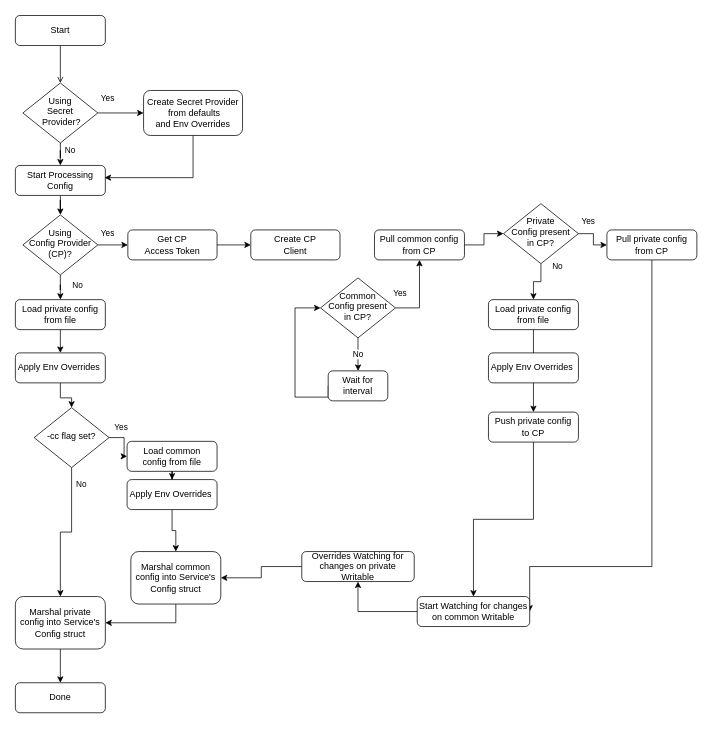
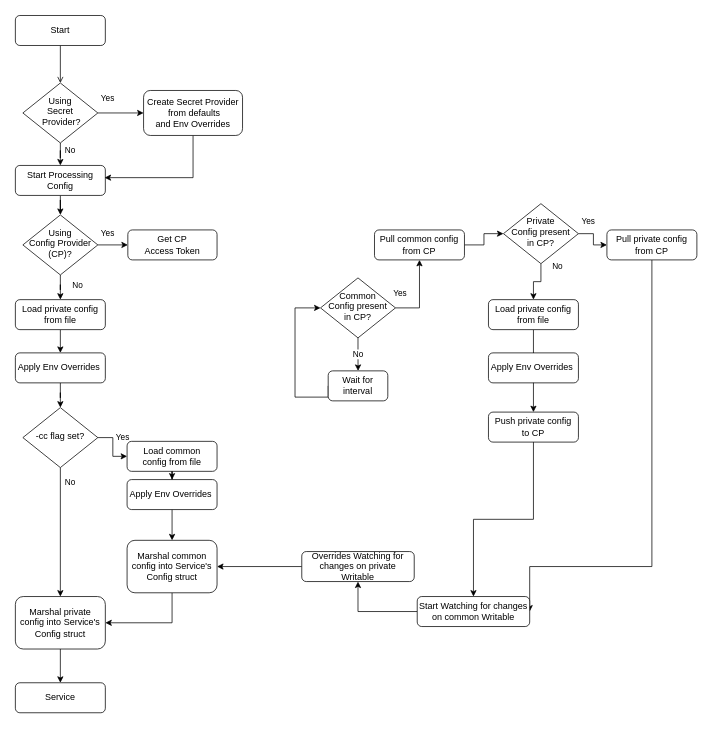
(244, 245) -> none
(296, 245) -> none
(72, 438) -> (60, 438)
(176, 578) -> (172, 567)
(60, 698) -> (60, 698)
